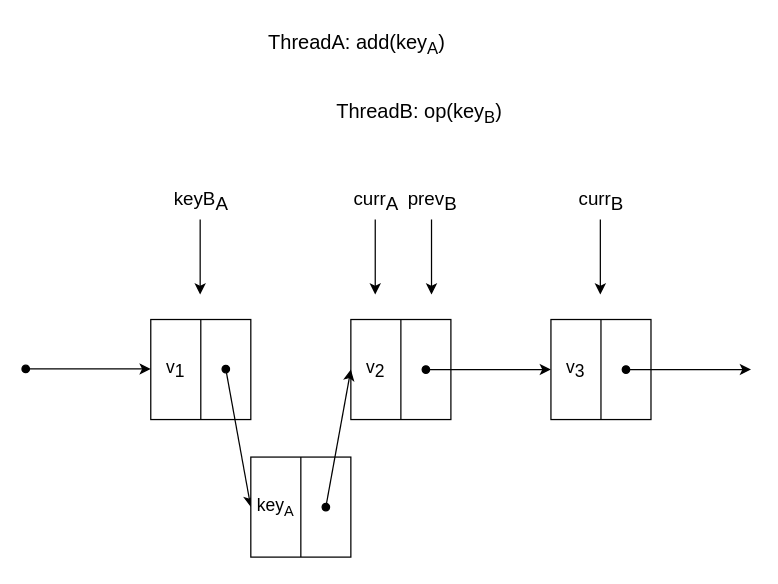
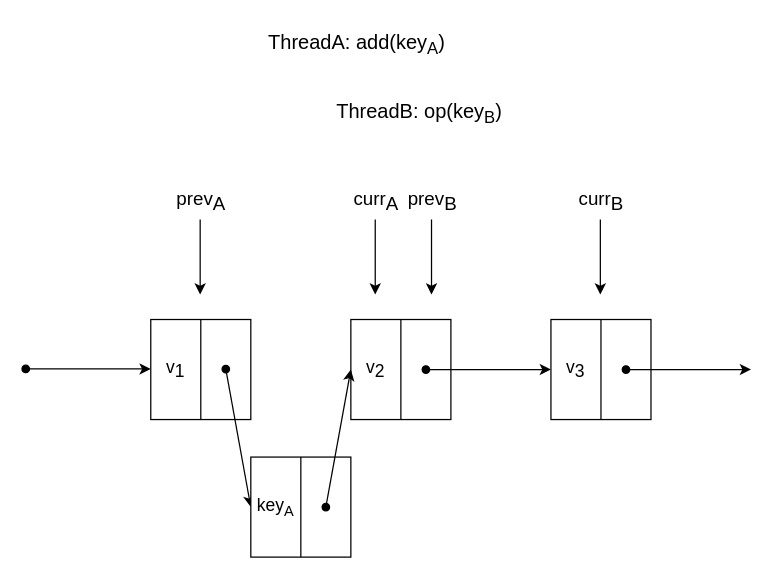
(201, 201) -> (201, 201)
